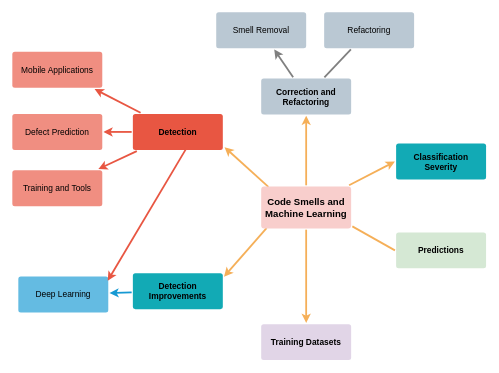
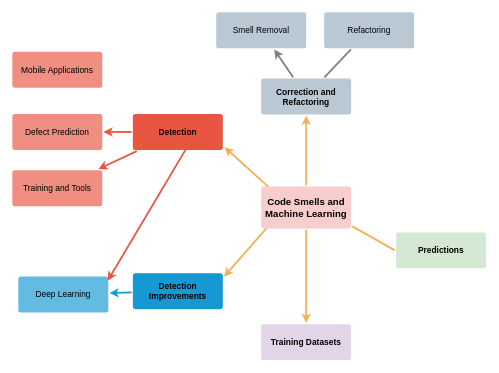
(121, 103) -> none
(441, 162) -> none
(369, 175) -> none
(178, 291) -> (178, 291)
